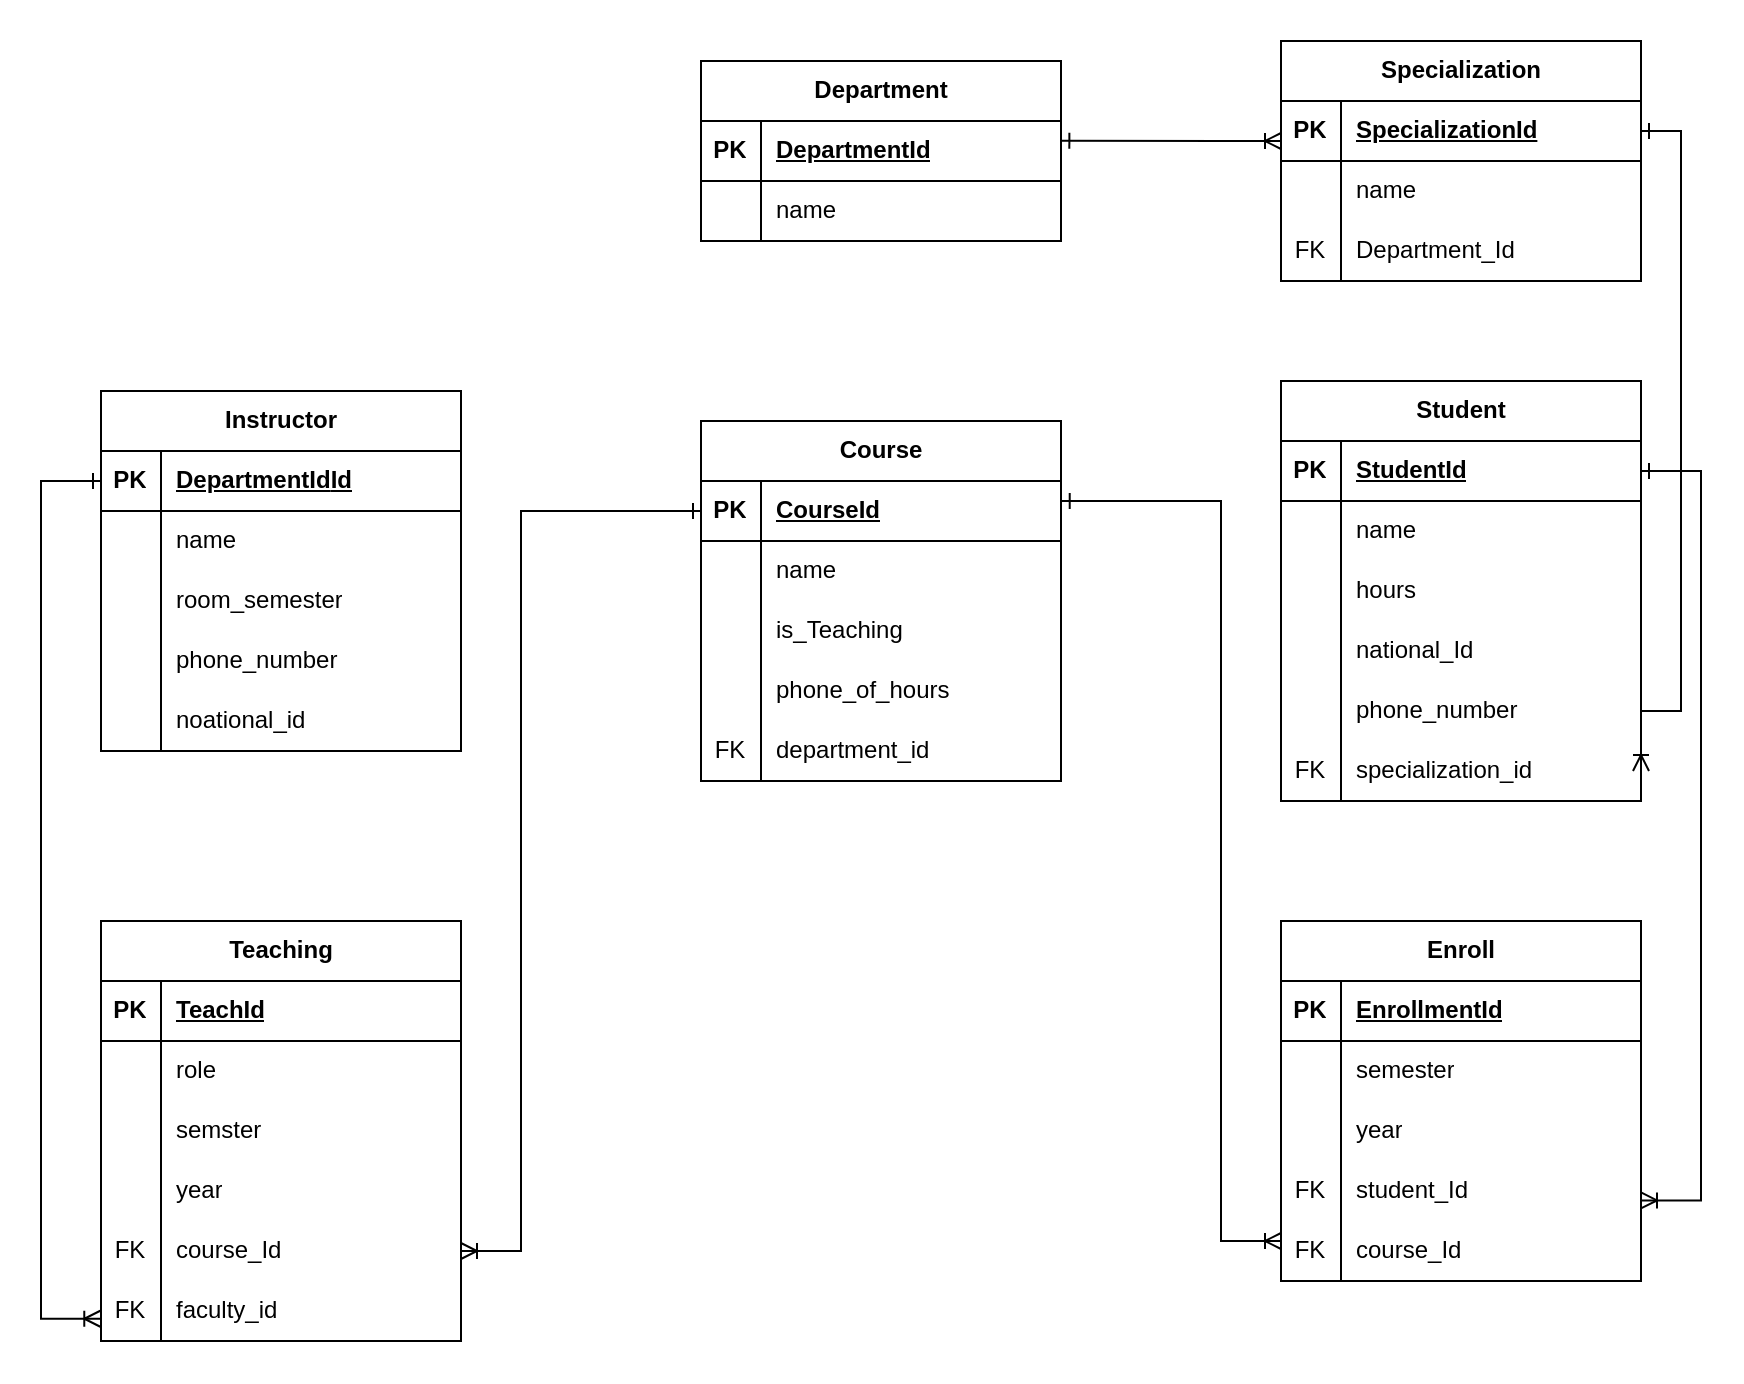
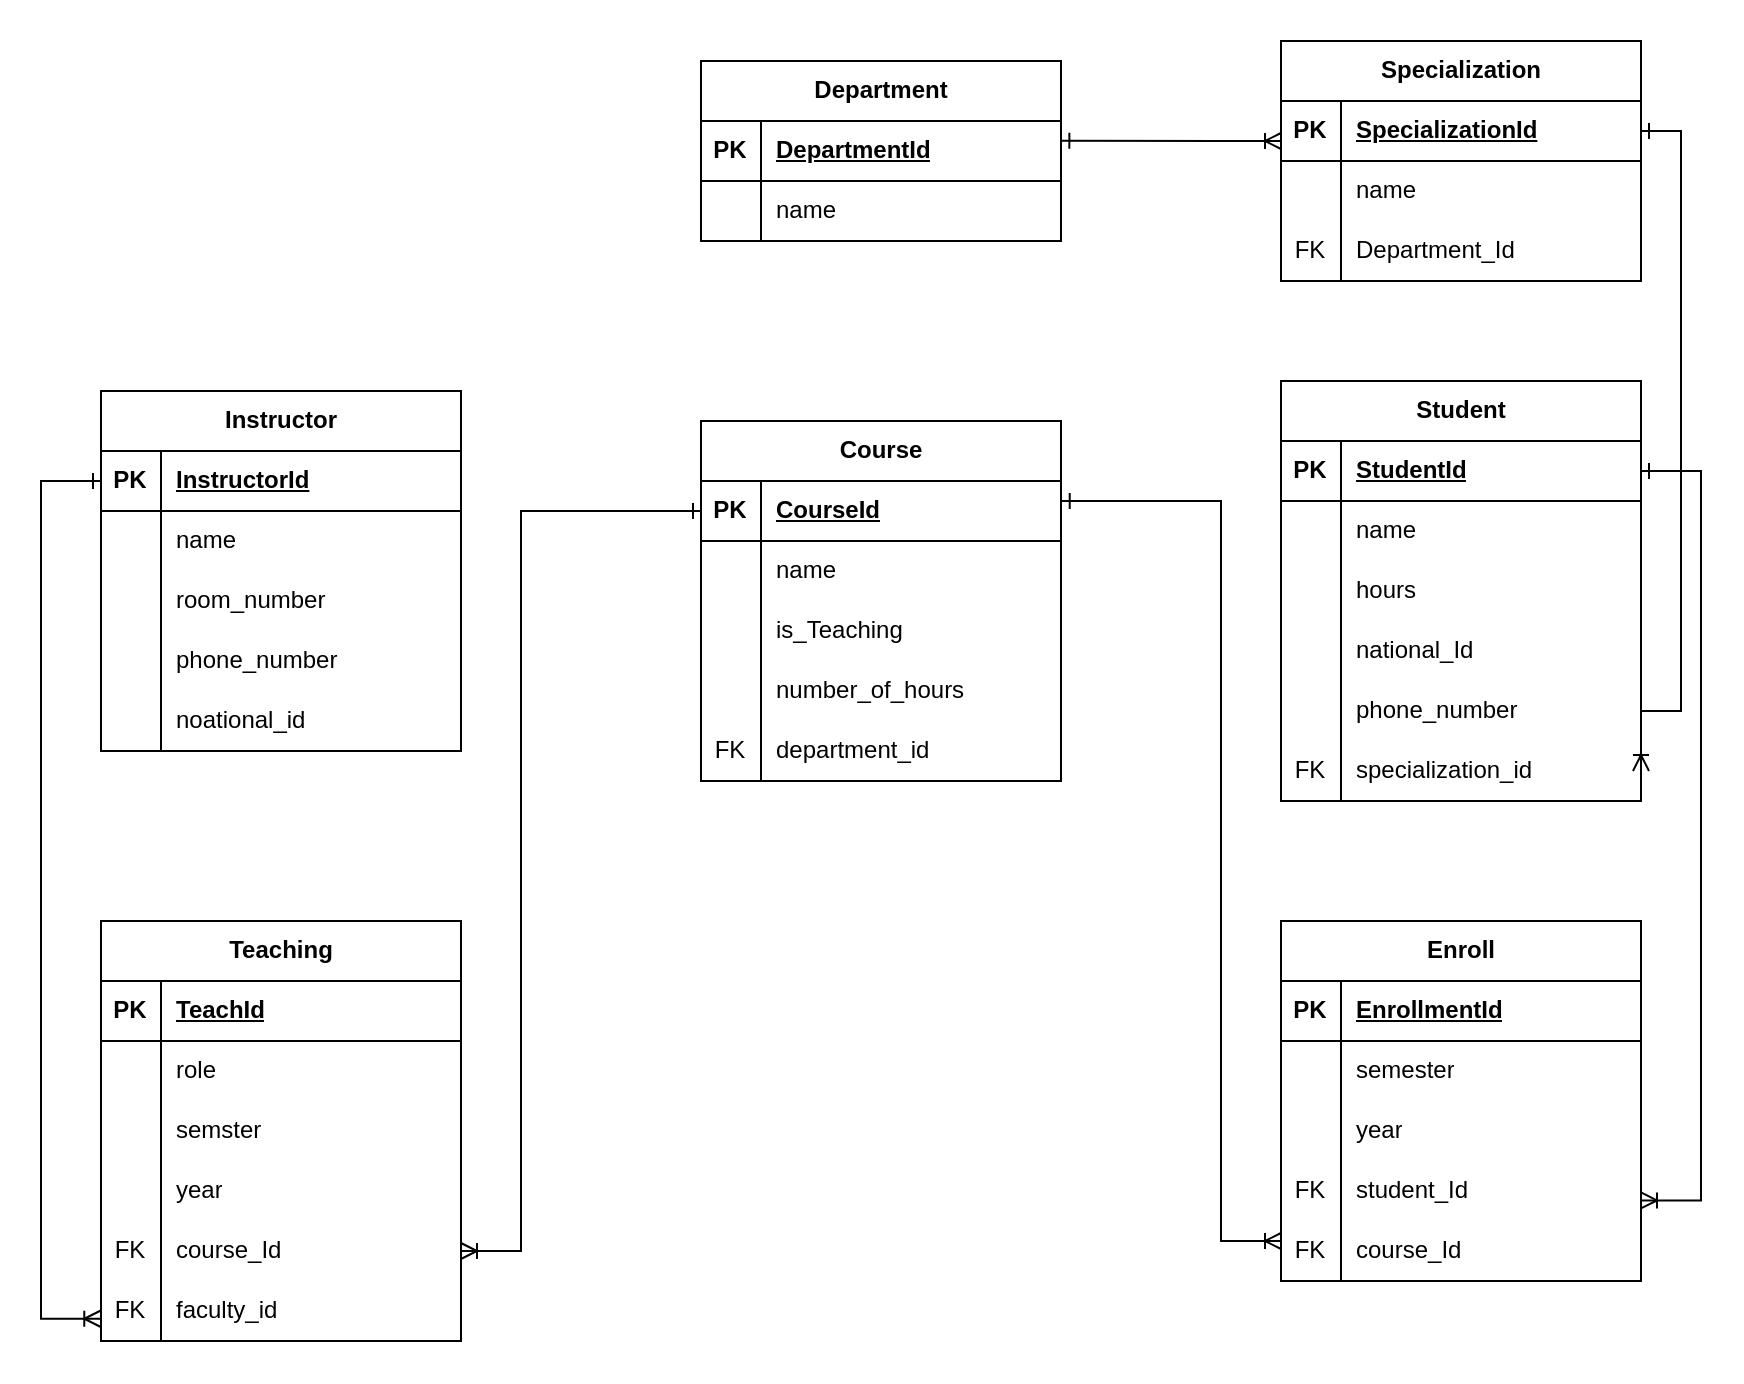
(271, 481) -> (258, 481)
(264, 601) -> (251, 601)
(871, 691) -> (878, 691)
